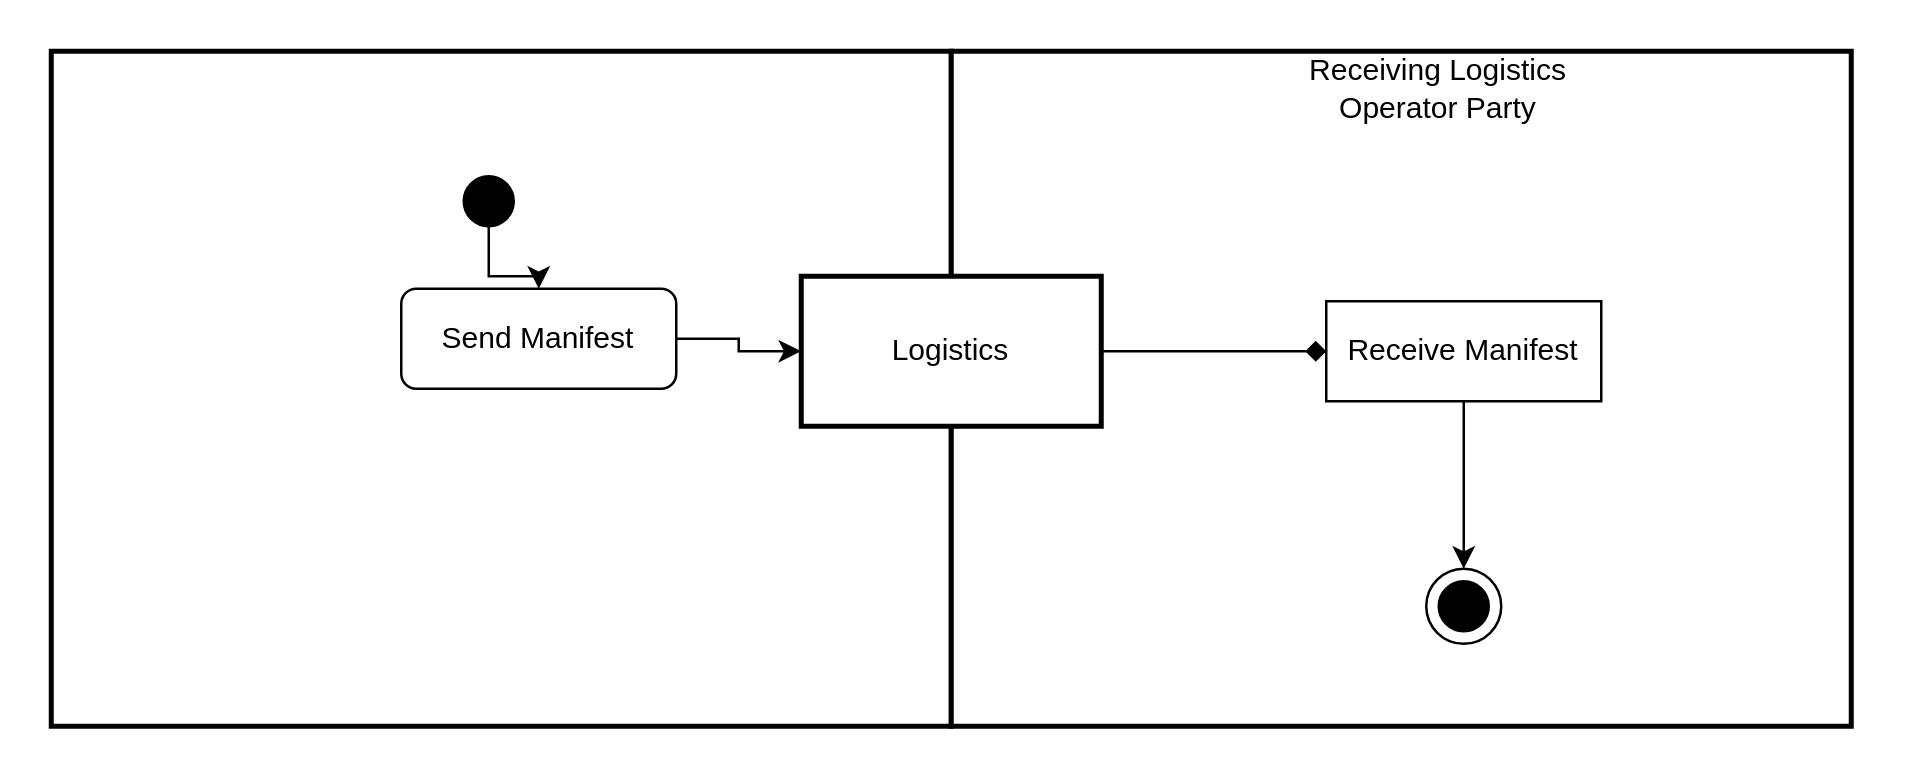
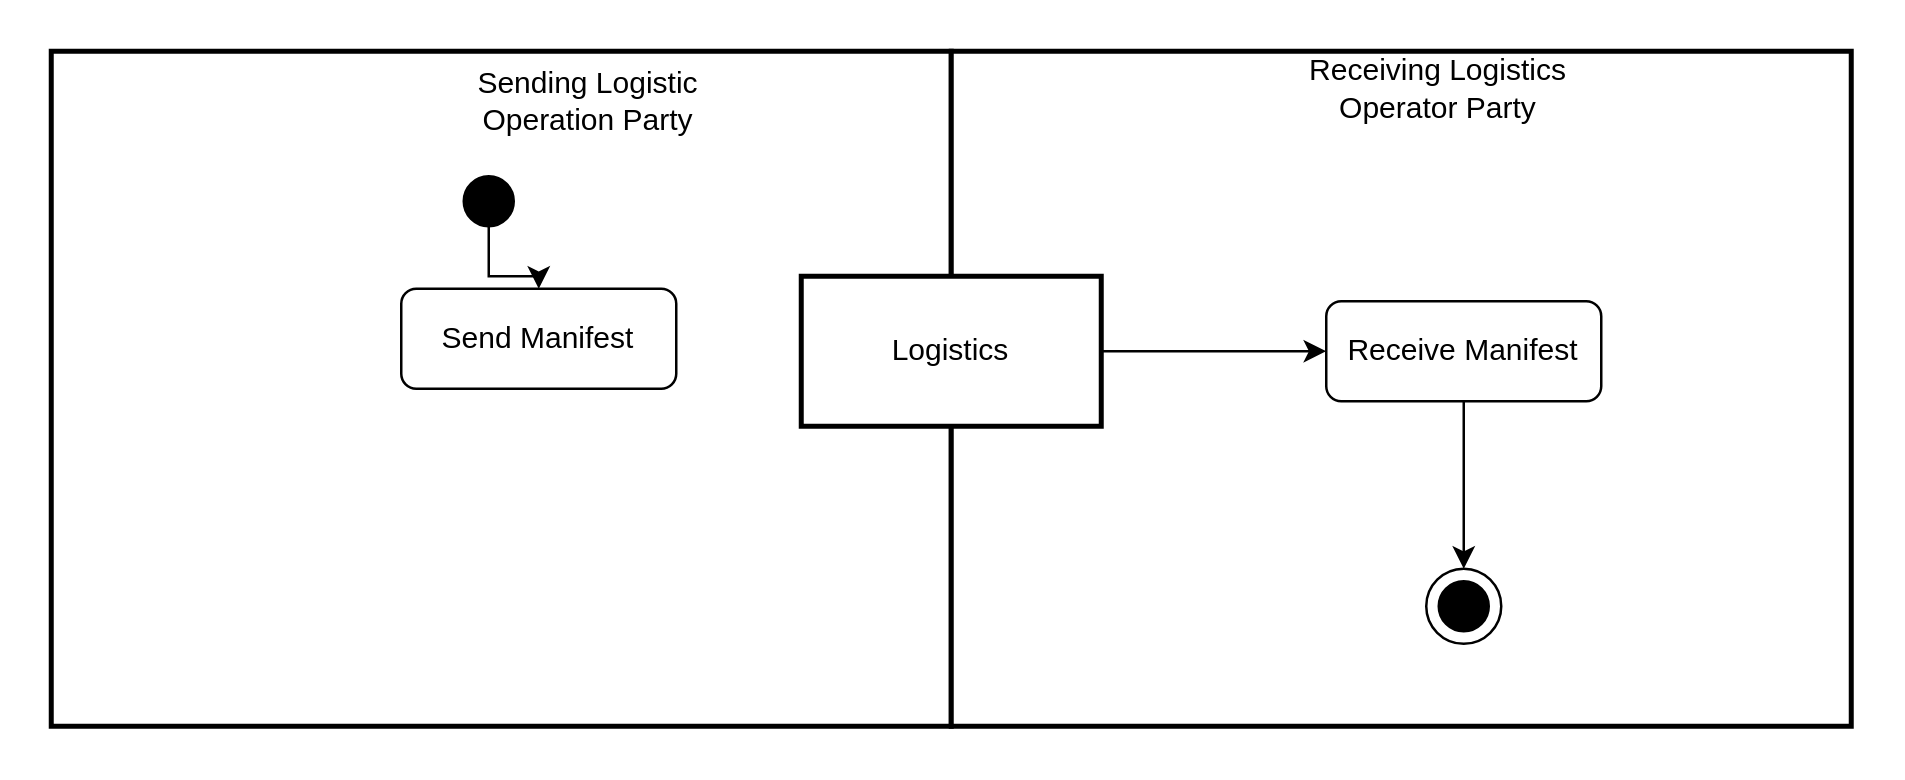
none -> (589, 101)
(737, 339) -> none
(1306, 351) -> (1307, 351)
(1464, 351) -> (1464, 351)
